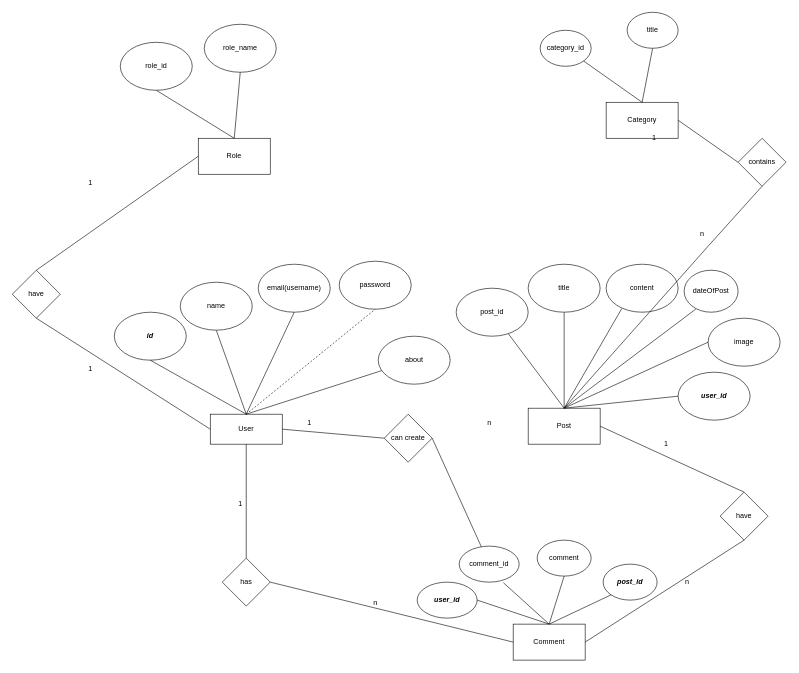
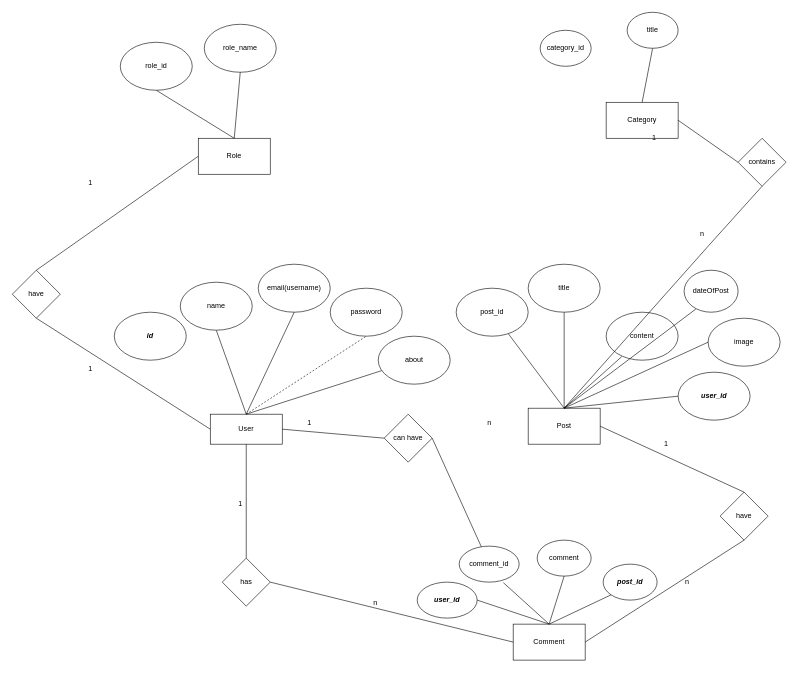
(612, 81) -> none
(375, 285) -> (366, 312)
(642, 288) -> (642, 336)
(197, 387) -> none
(408, 438) -> (408, 438)
